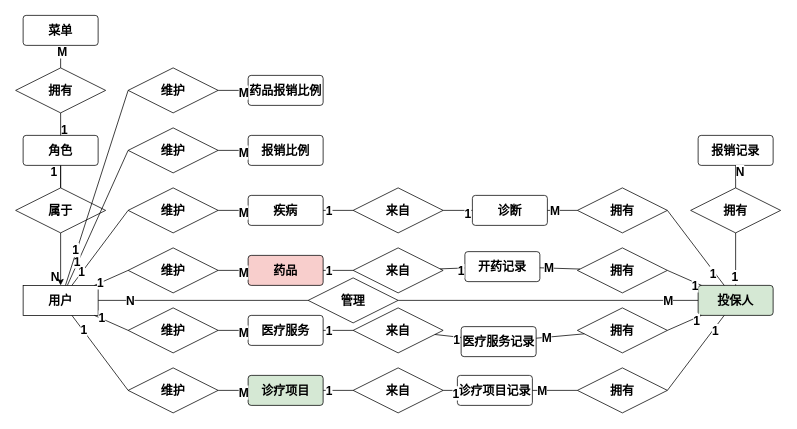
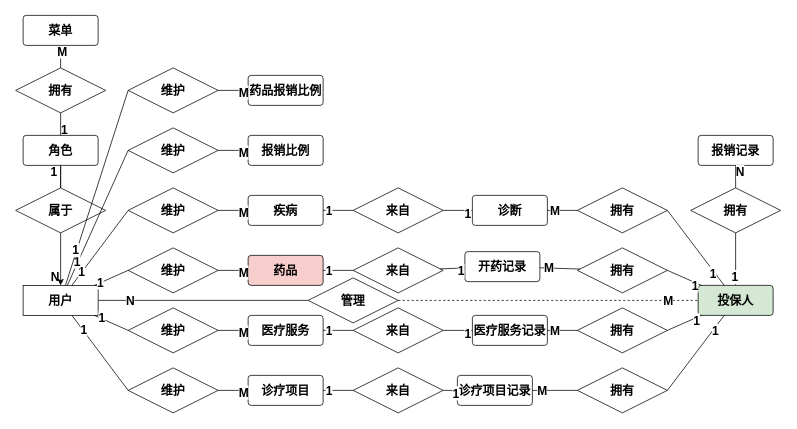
(531, 300) -> (531, 300)
(498, 342) -> (510, 330)
(285, 390) -> (285, 390)
